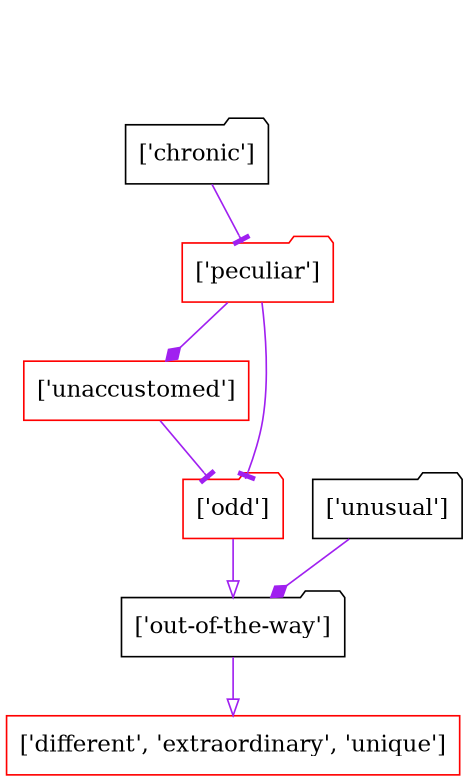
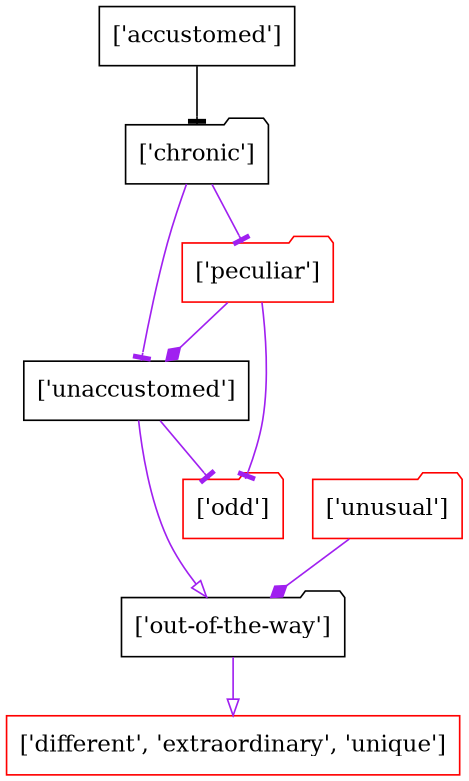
none -> (197, 36)
none -> (161, 267)
(136, 391) -> (136, 391)
(387, 509) -> (387, 509)
(233, 560) -> (156, 507)
